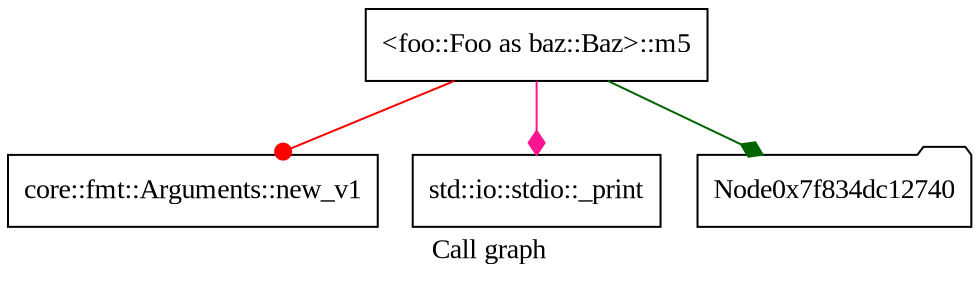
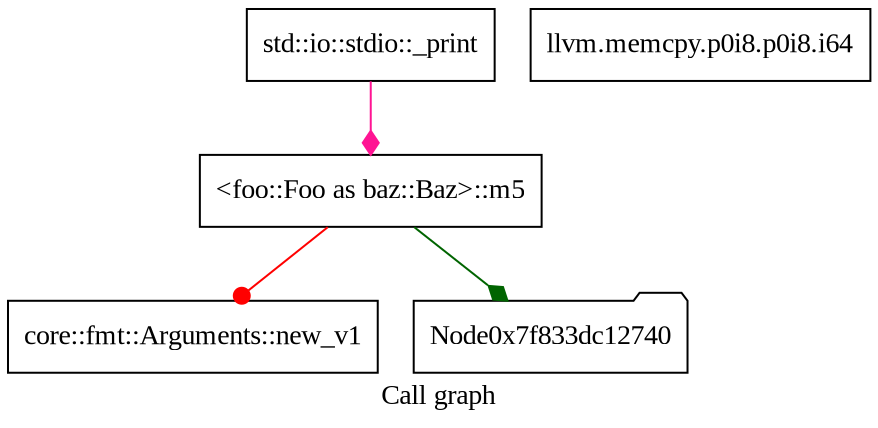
none -> (701, 45)
(537, 106) -> (371, 106)
(834, 191) -> (551, 337)
